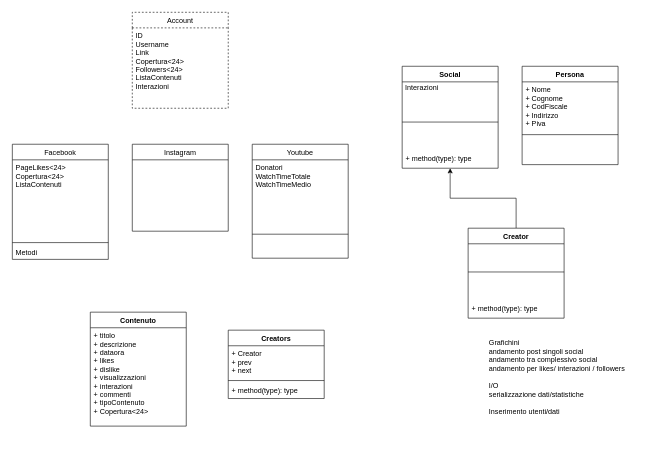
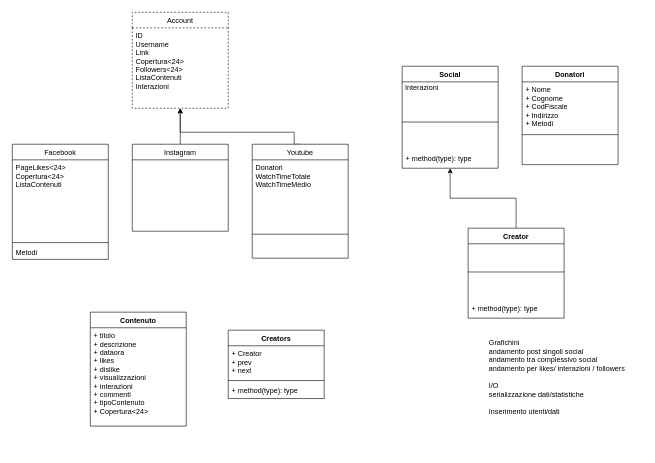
(570, 74) -> (570, 74)
(537, 90) -> (537, 90)
none -> (245, 132)
none -> (180, 139)
